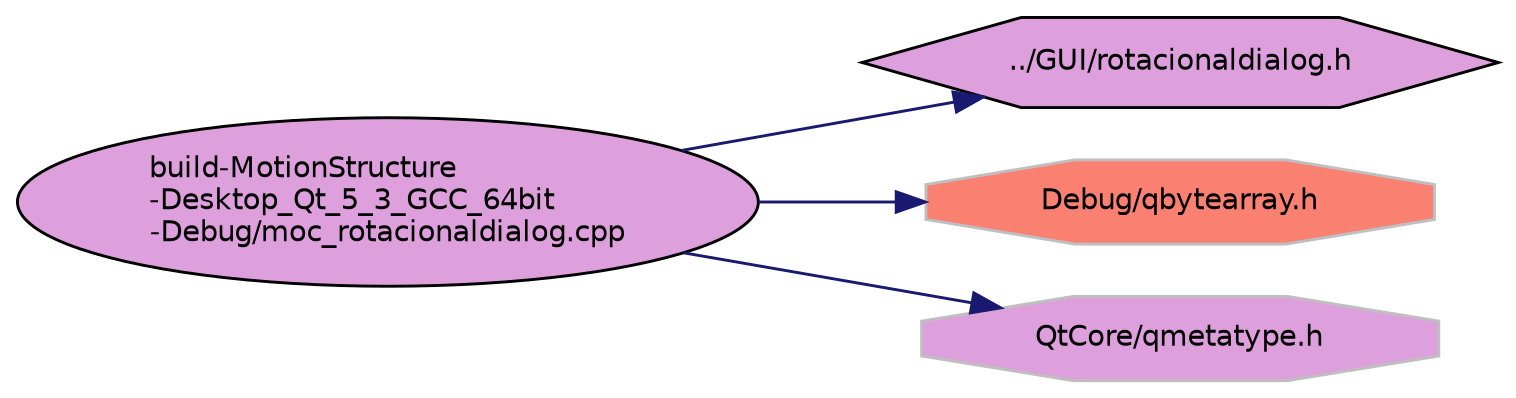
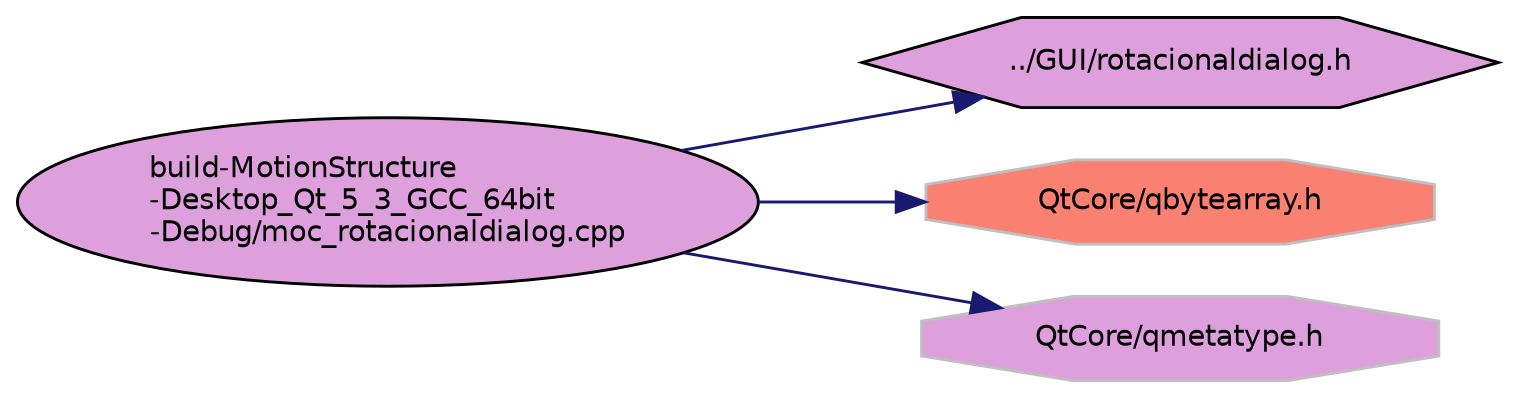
(1180, 202) -> (1180, 202)
